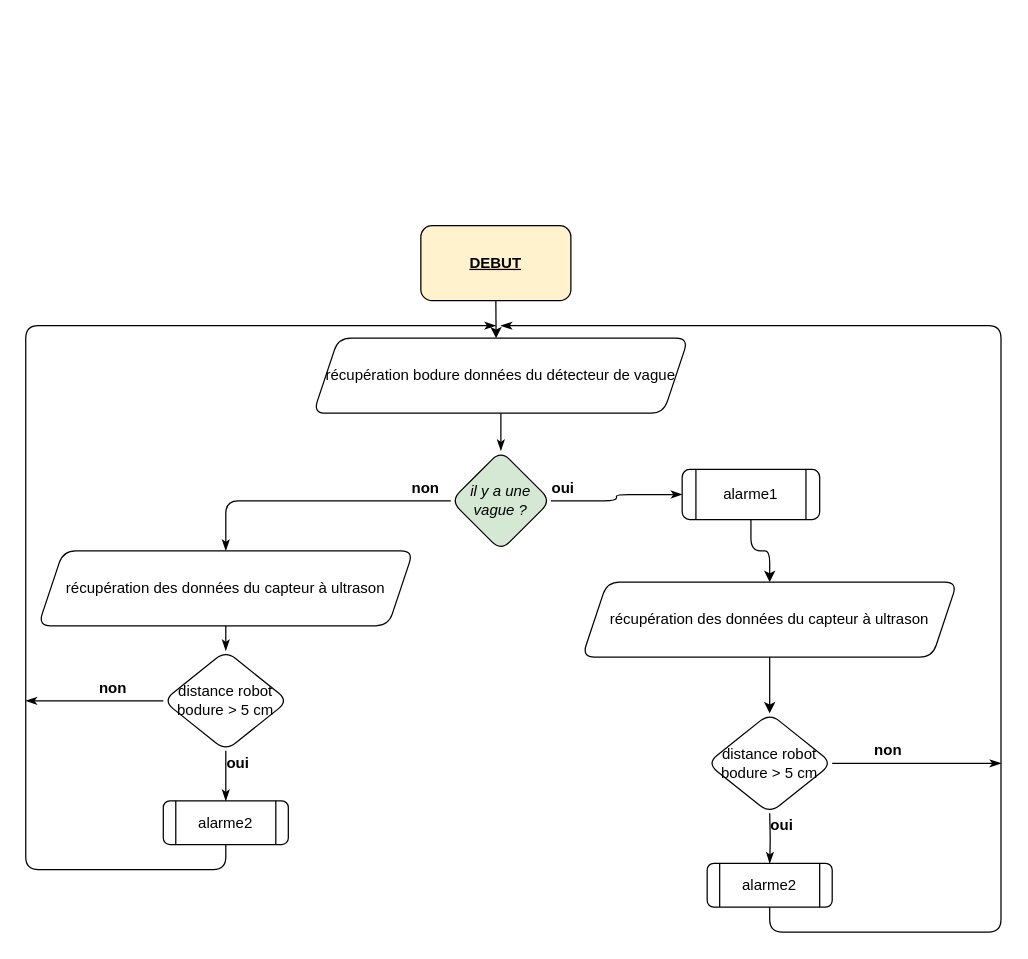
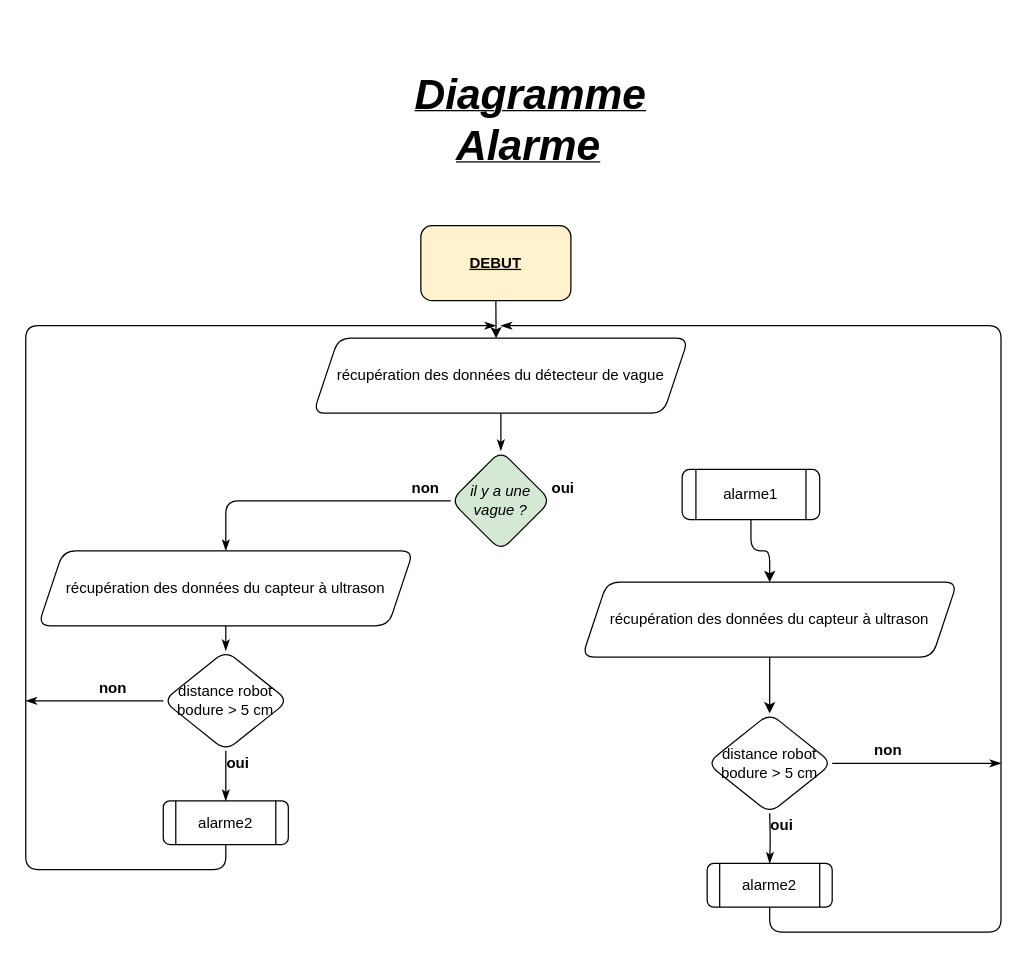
none -> (531, 119)
(501, 376) -> (501, 376)
(614, 500) -> none
